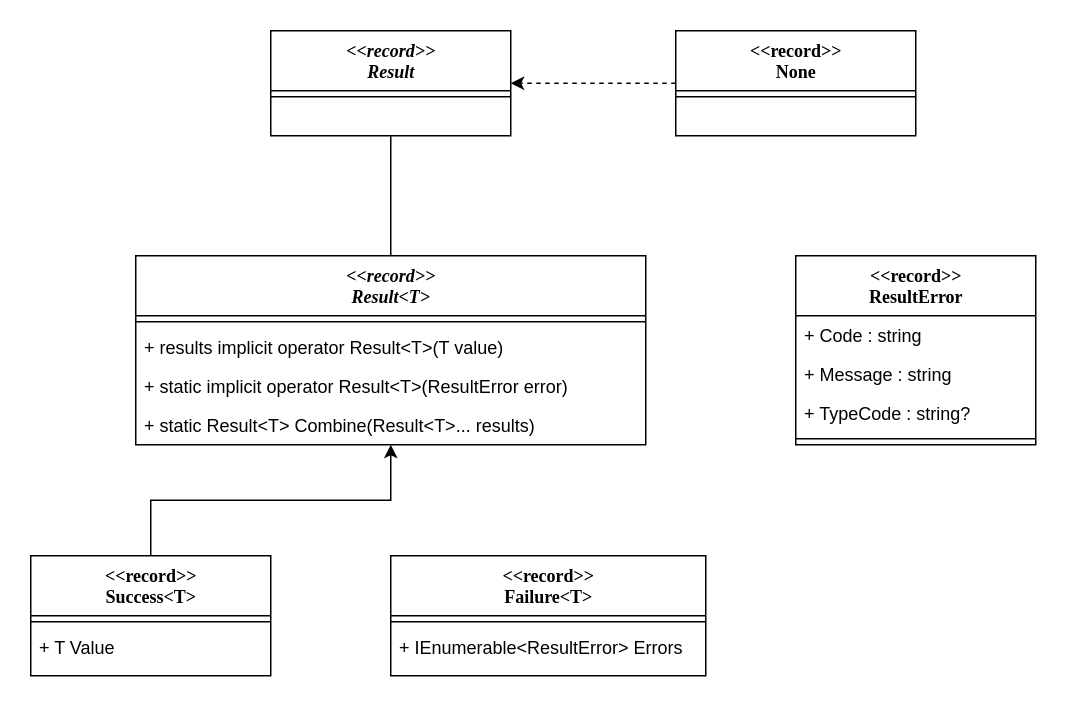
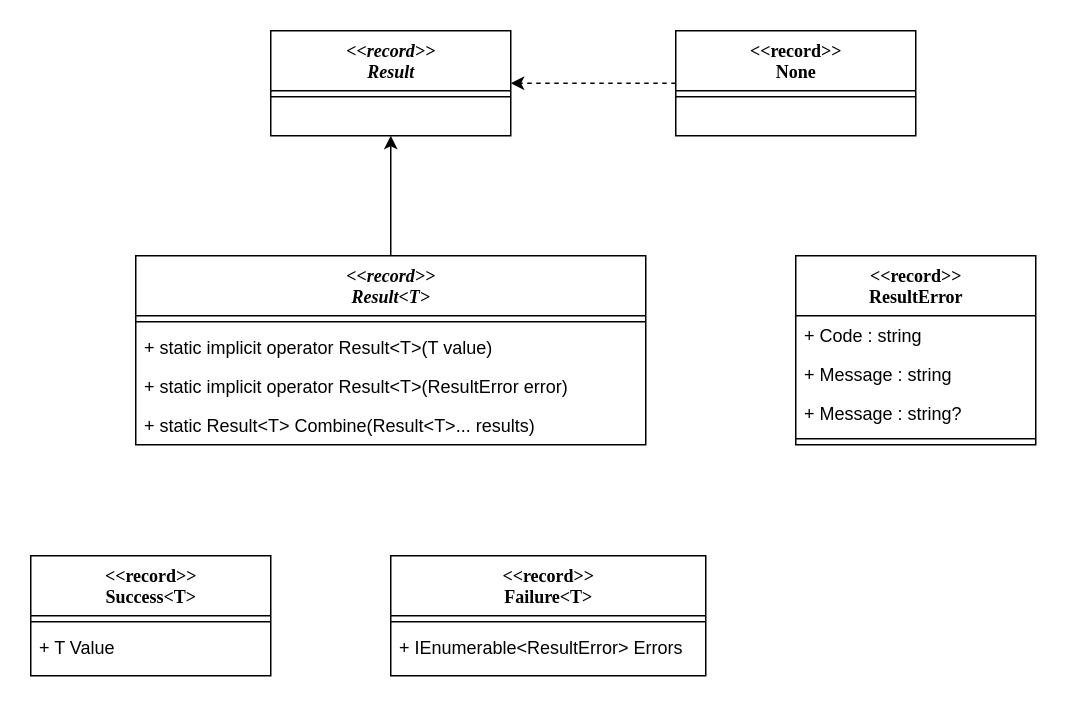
(391, 142) -> (391, 147)
(349, 349) -> (343, 349)
(894, 415) -> (889, 415)
(267, 500) -> none
